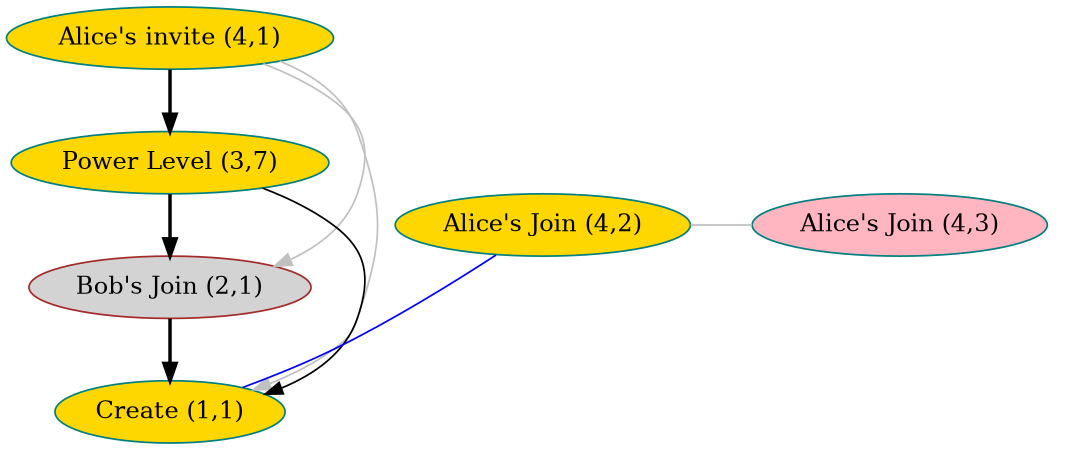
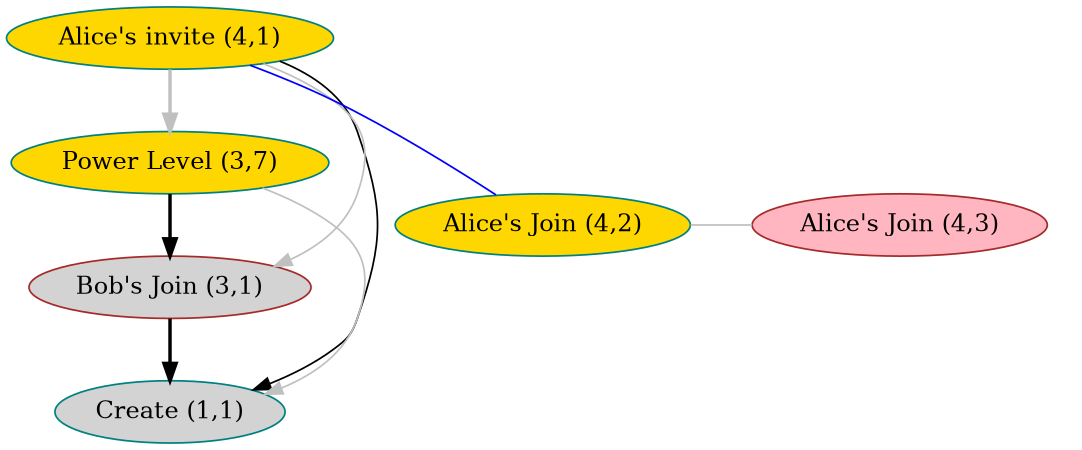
(170, 92) -> (170, 92)
(900, 225) -> (900, 225)
(377, 227) -> (377, 227)
(361, 258) -> (361, 258)
(170, 287) -> (170, 287)
(373, 329) -> (377, 123)
(170, 412) -> (170, 412)
